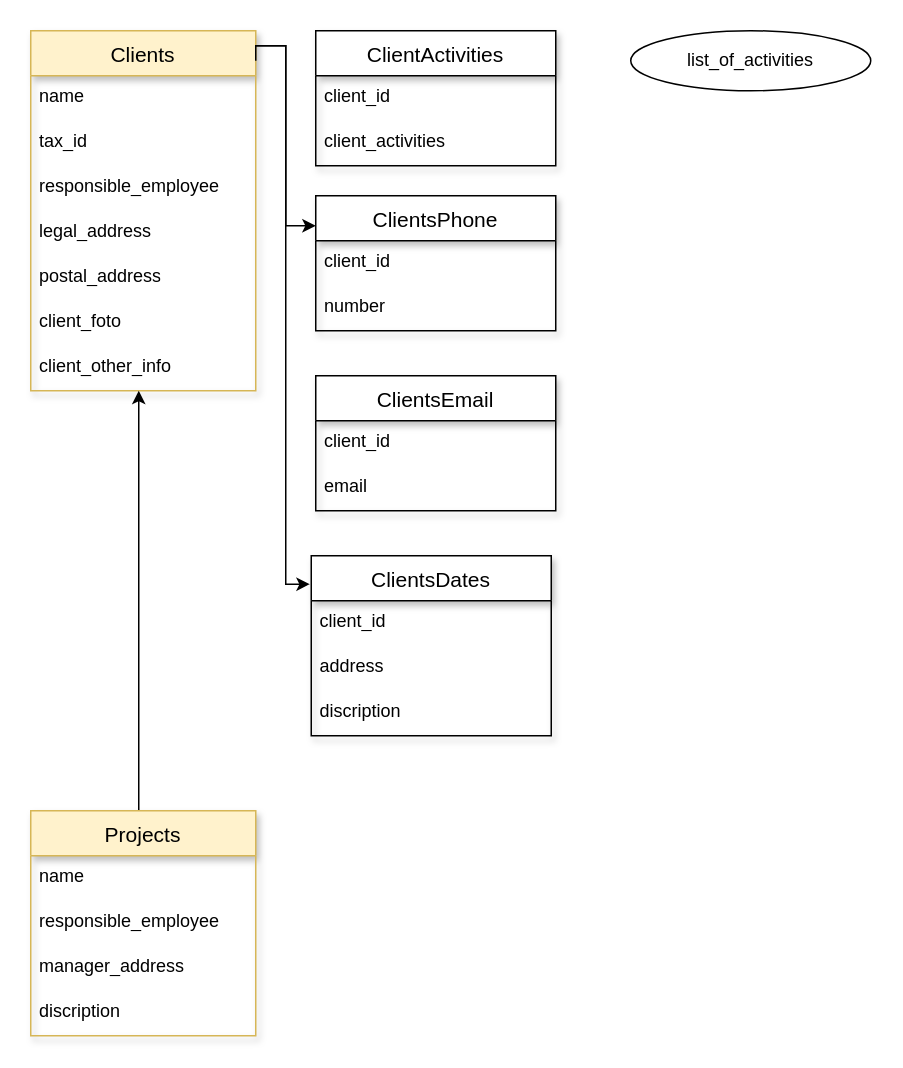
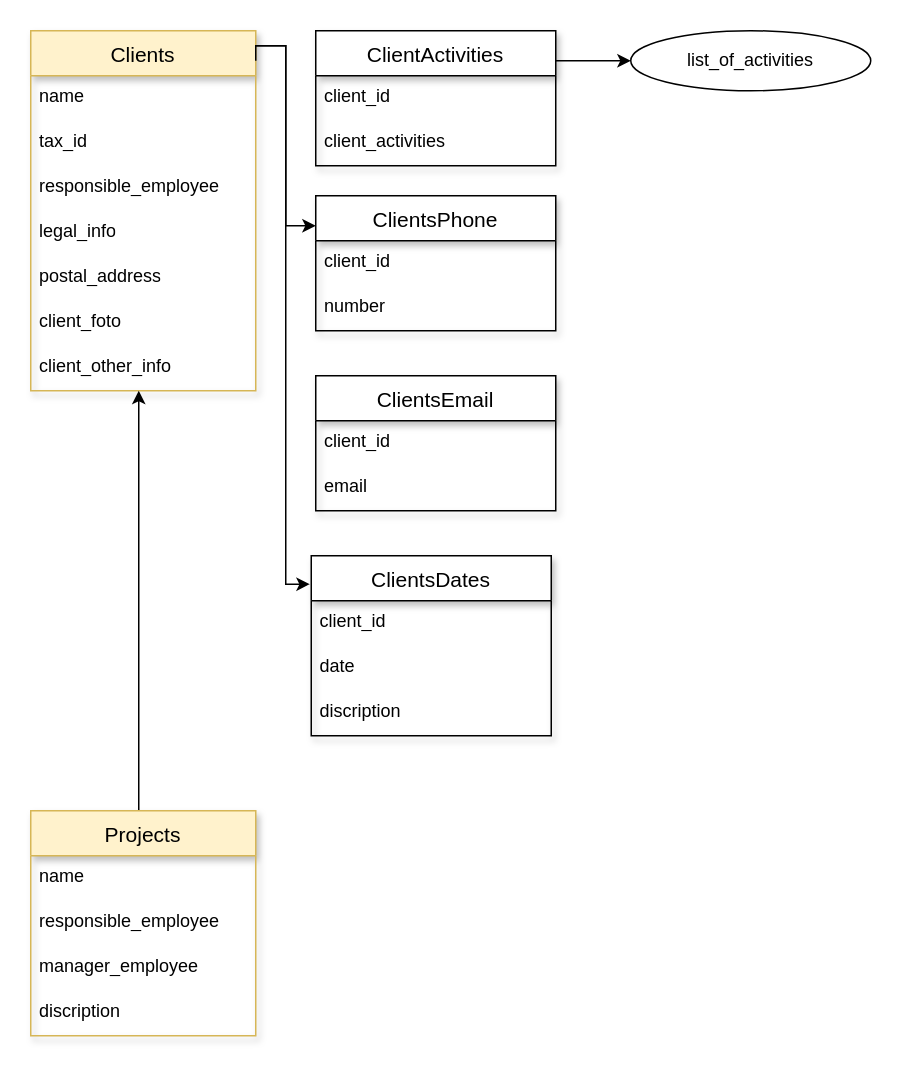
none -> (588, 61)
(101, 232) -> (83, 232)
(356, 667) -> (340, 667)
(115, 967) -> (118, 967)
